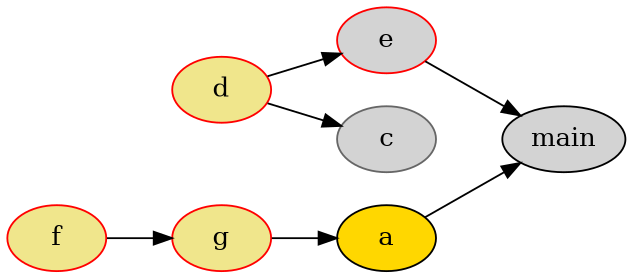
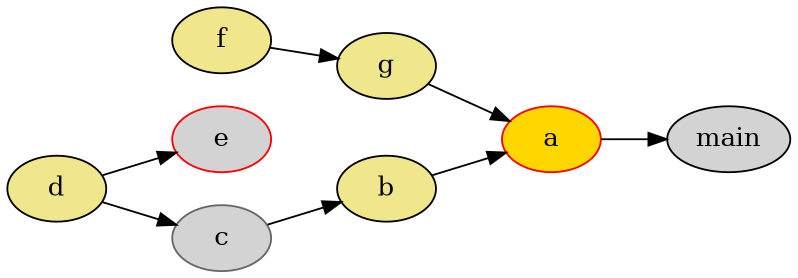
(465, 84) -> none
(222, 90) -> (57, 189)
none -> (387, 189)
(57, 238) -> (222, 40)
(222, 238) -> (387, 66)
(387, 238) -> (551, 139)
